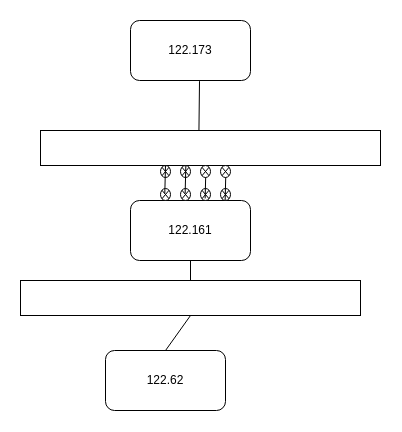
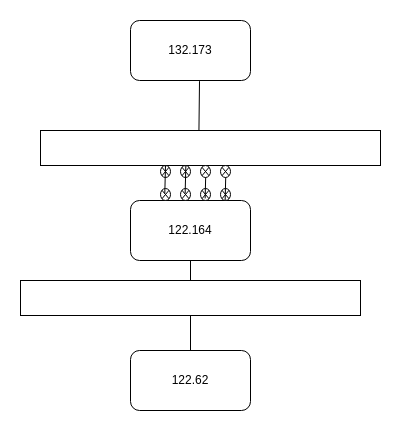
(191, 51) -> (191, 51)
(191, 231) -> (191, 231)
(166, 381) -> (191, 381)
